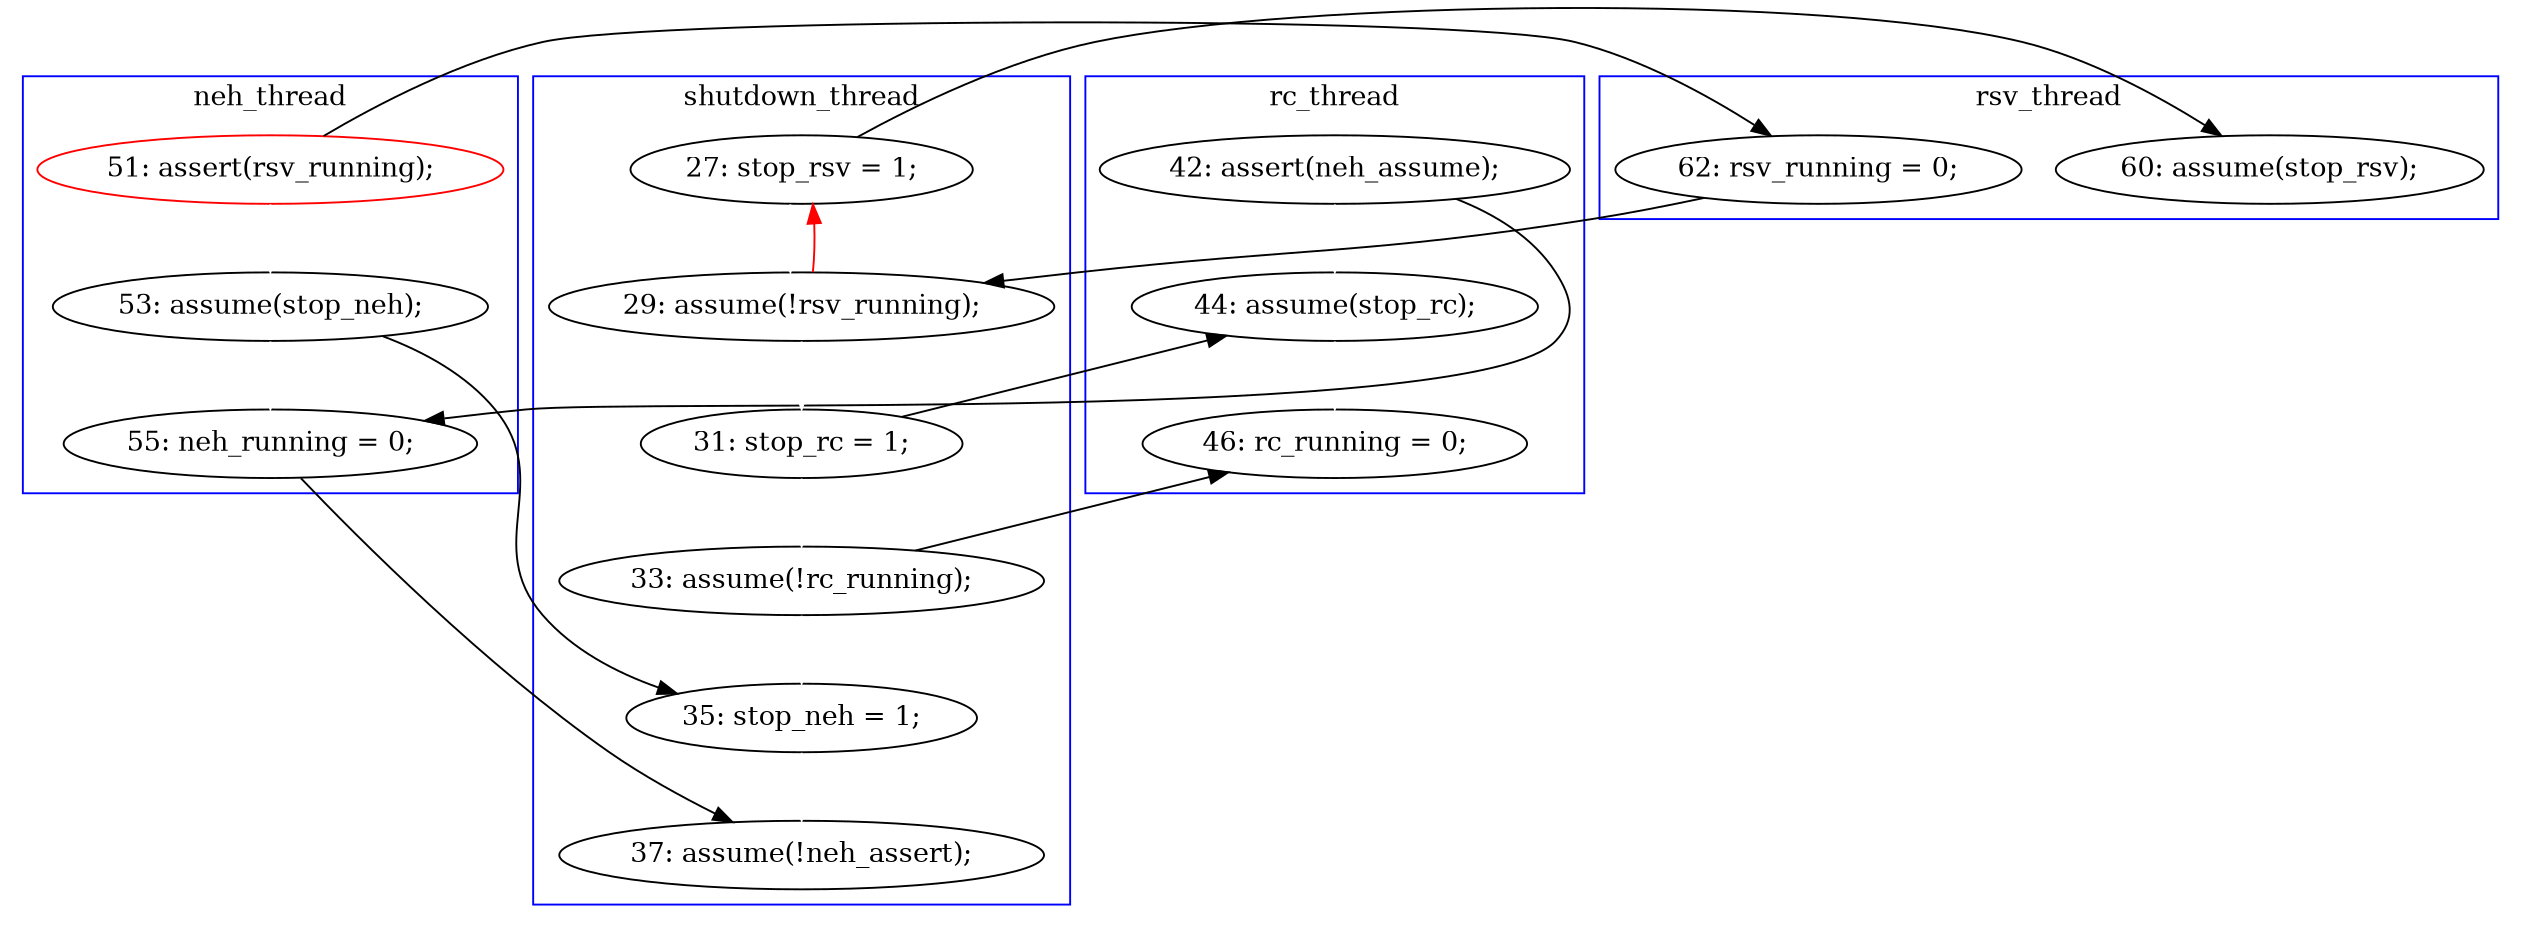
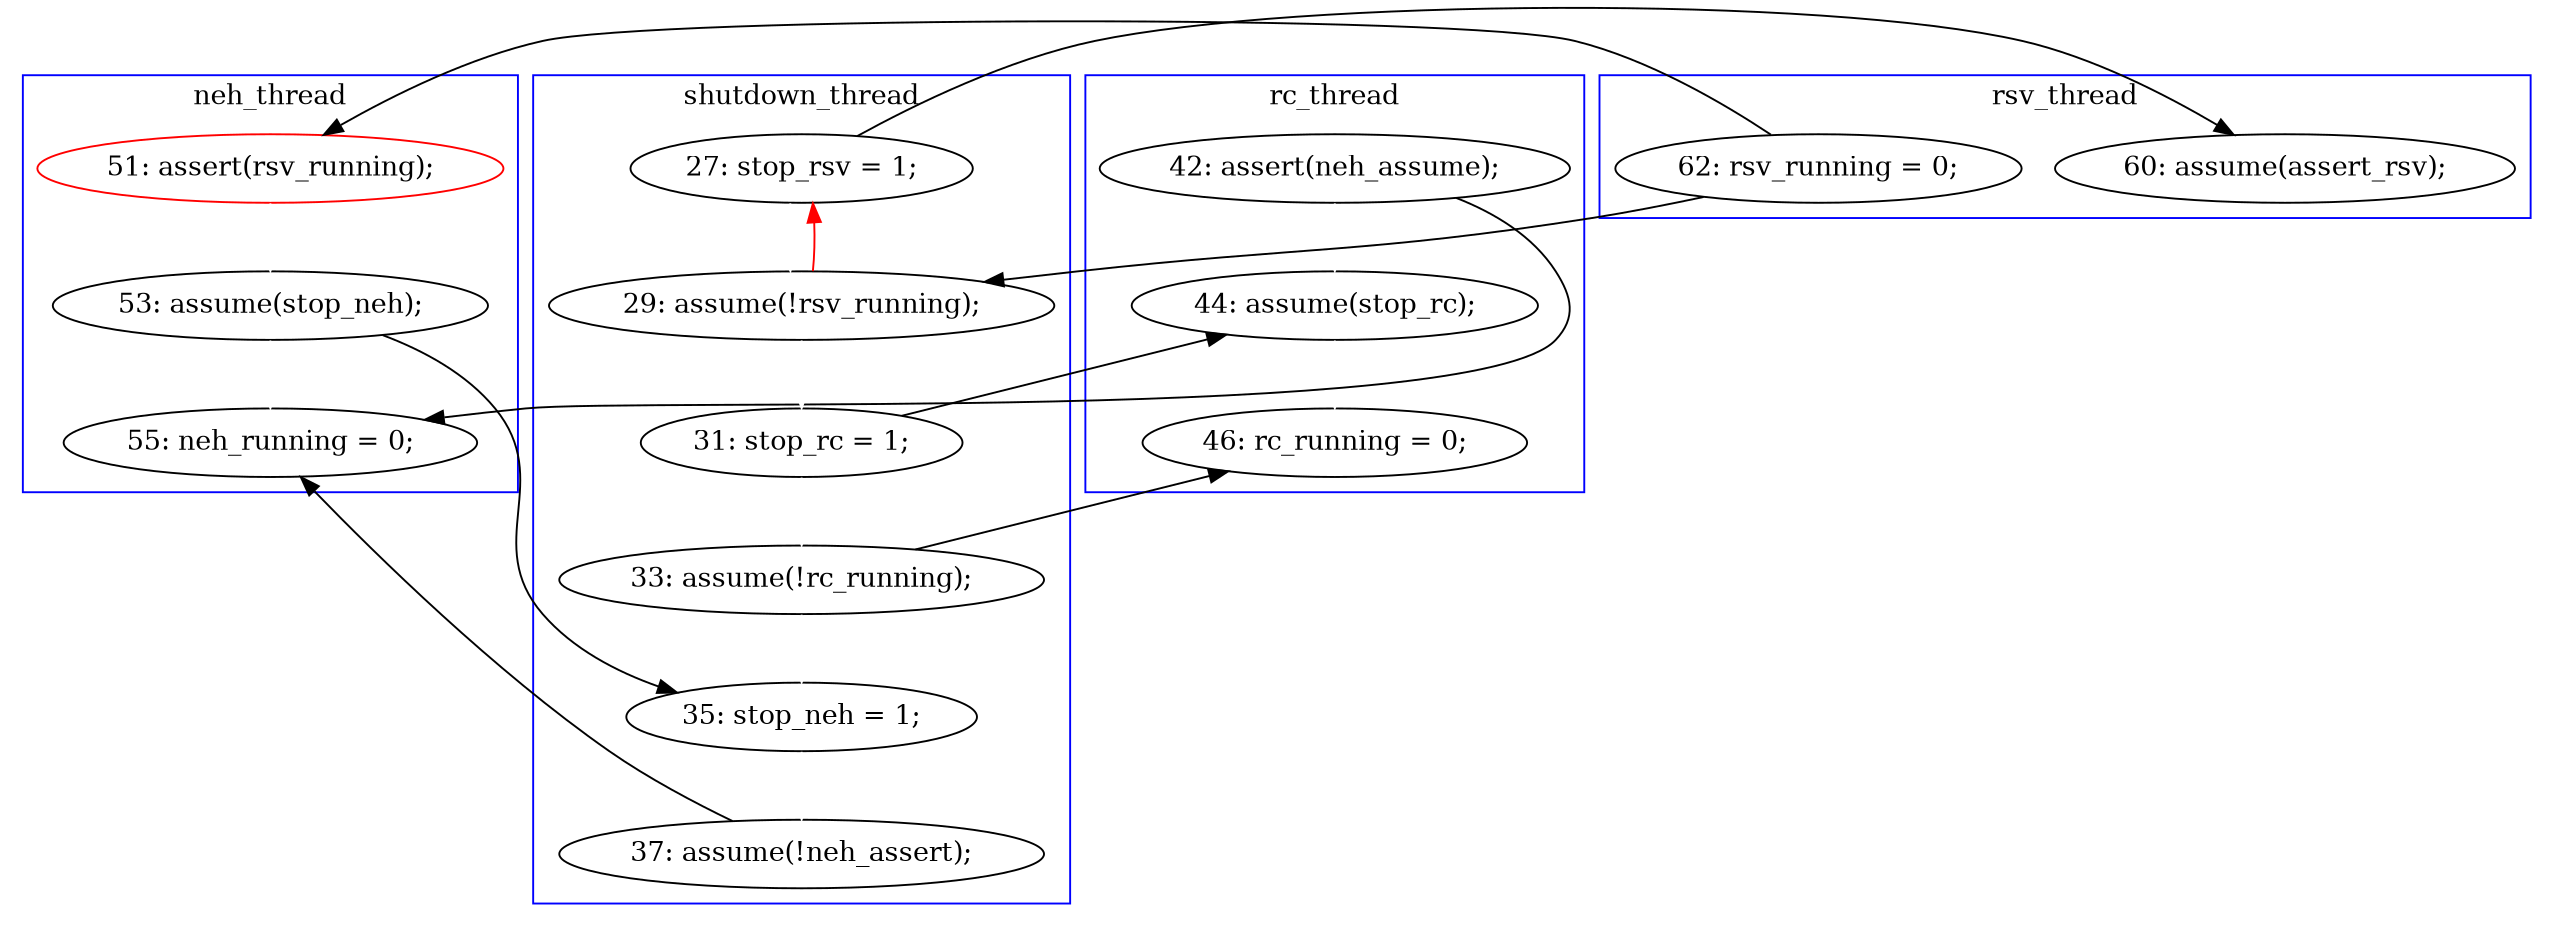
(1038, 23) -> (1058, 21)
(2270, 170) -> (2285, 169)
(495, 663) -> (510, 674)
